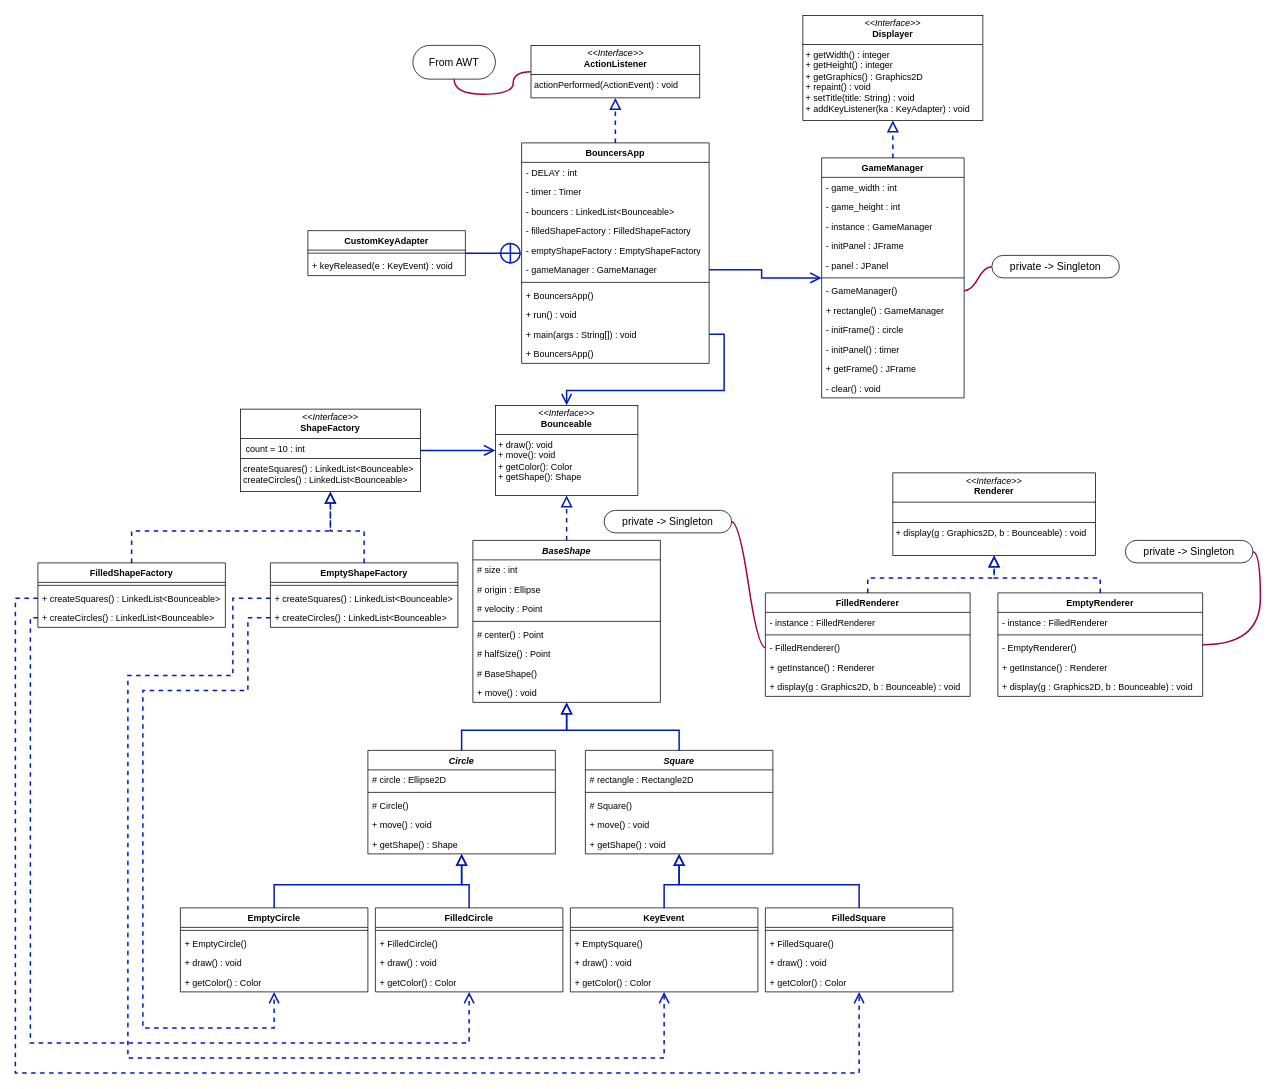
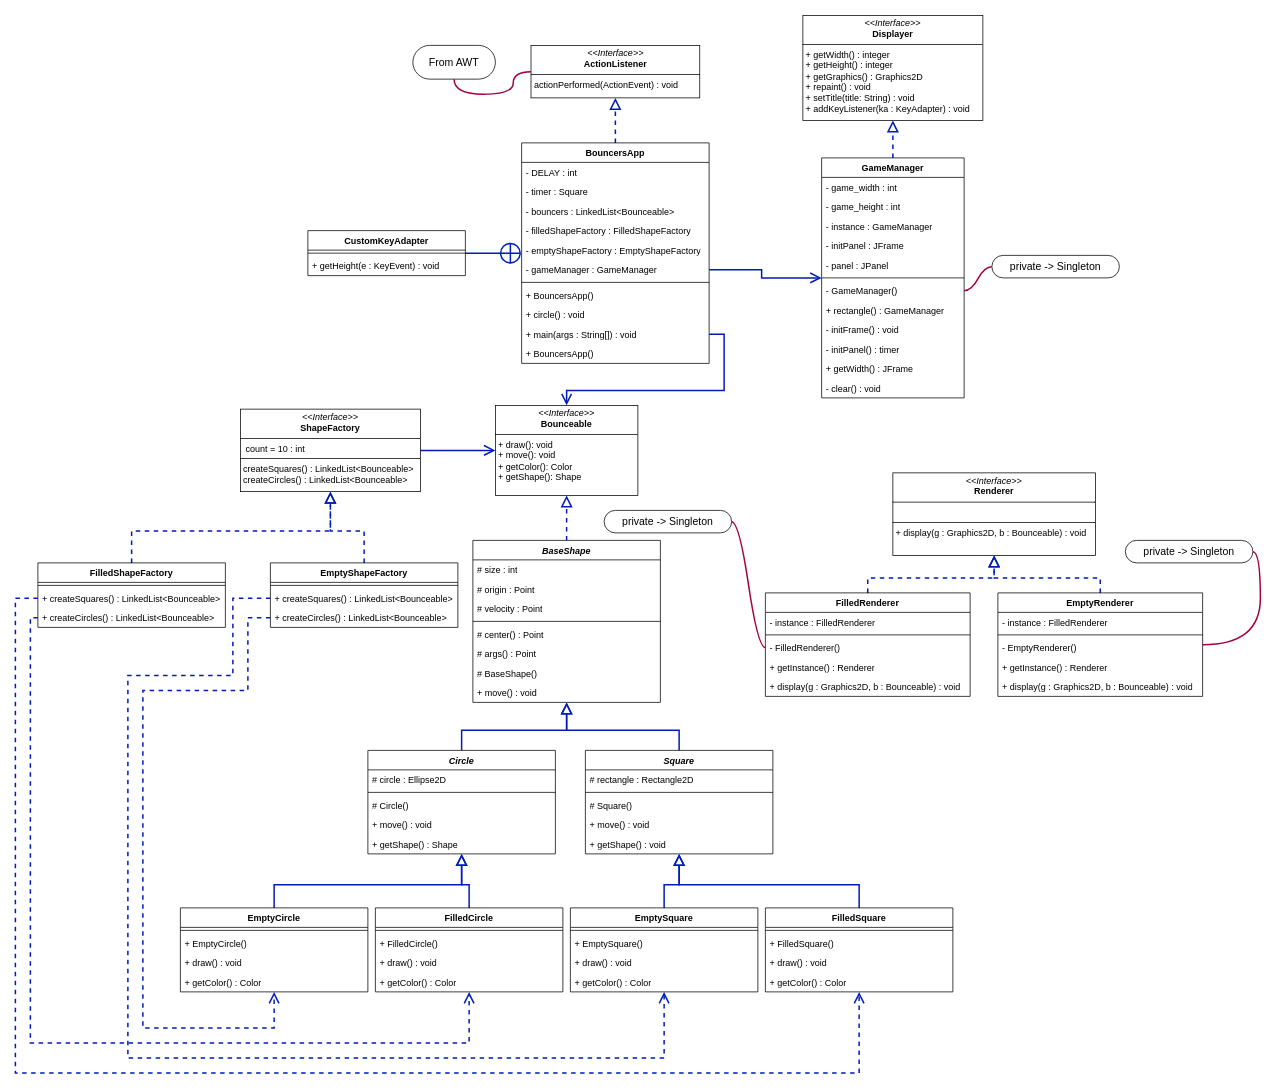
(557, 193) -> (561, 193)
(387, 272) -> (382, 267)
(556, 316) -> (561, 316)
(872, 331) -> (868, 331)
(874, 370) -> (873, 370)
(512, 590) -> (510, 590)
(520, 655) -> (512, 655)
(664, 919) -> (664, 919)
